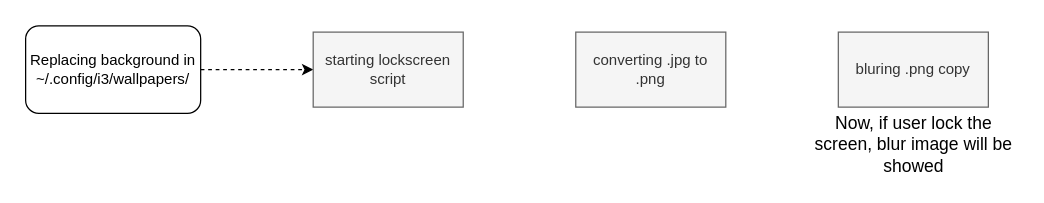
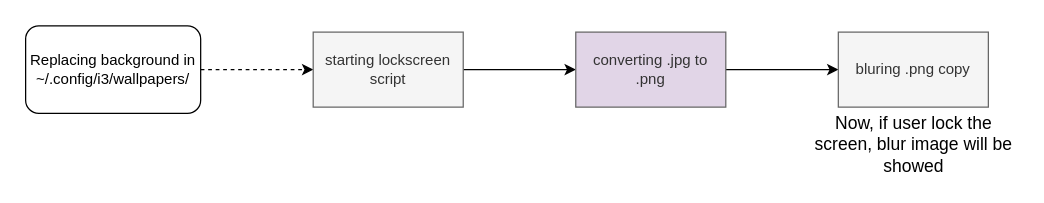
none -> (515, 69)
(651, 69) -> (651, 69)
none -> (778, 69)
